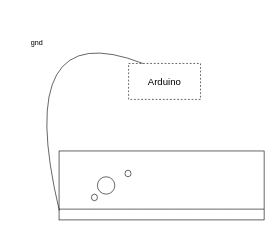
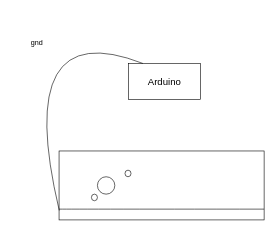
(165, 81) -> (165, 81)
